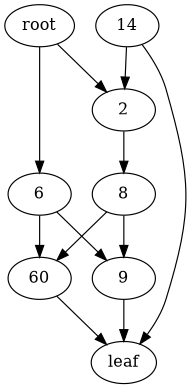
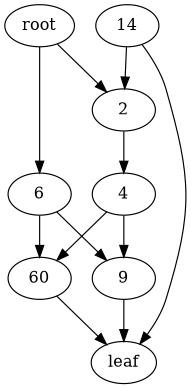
(124, 194) -> (124, 194)
